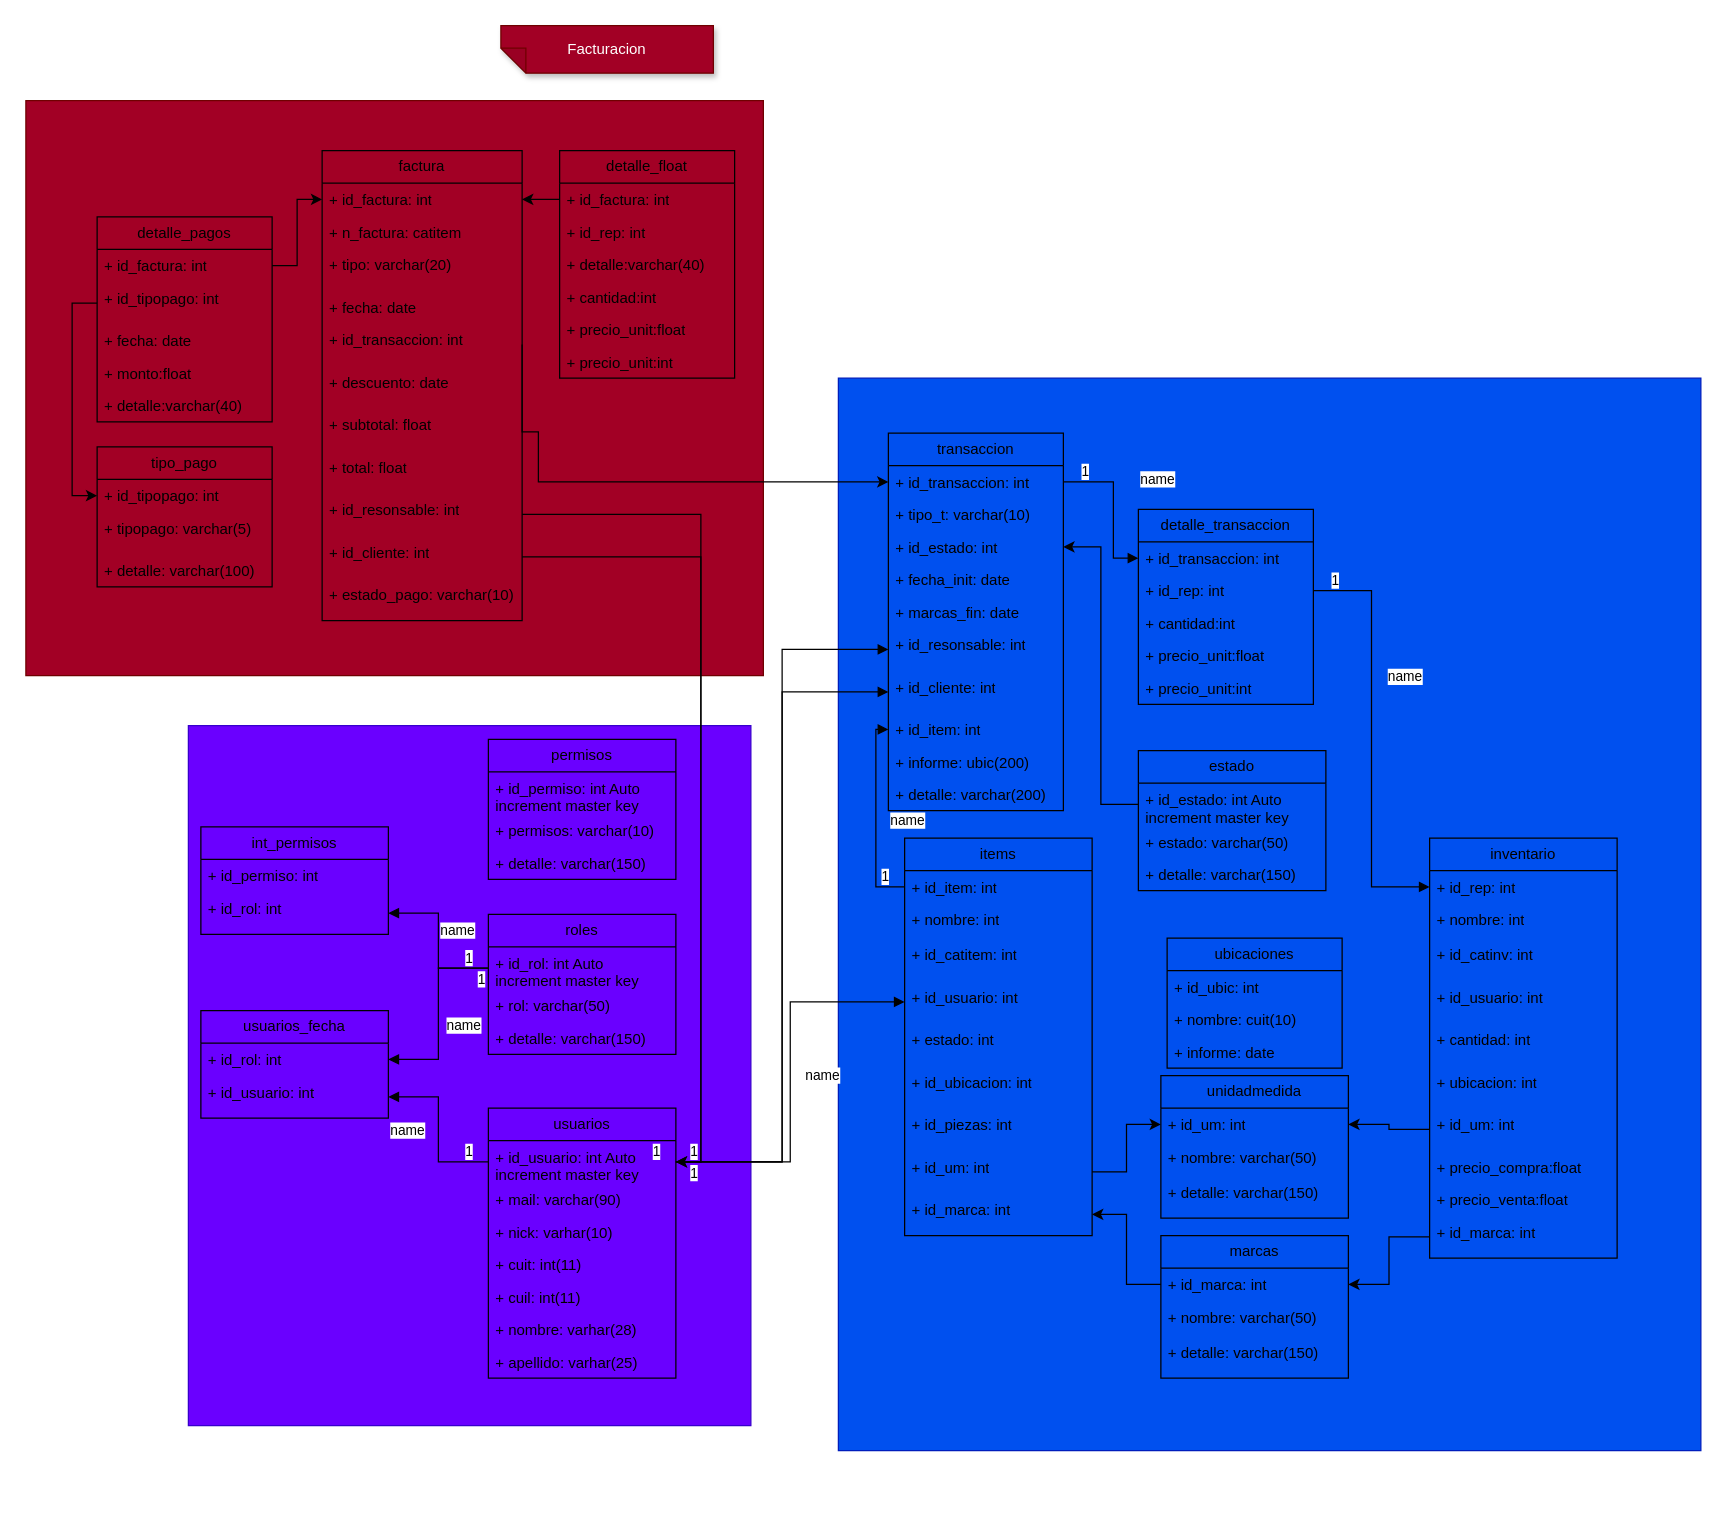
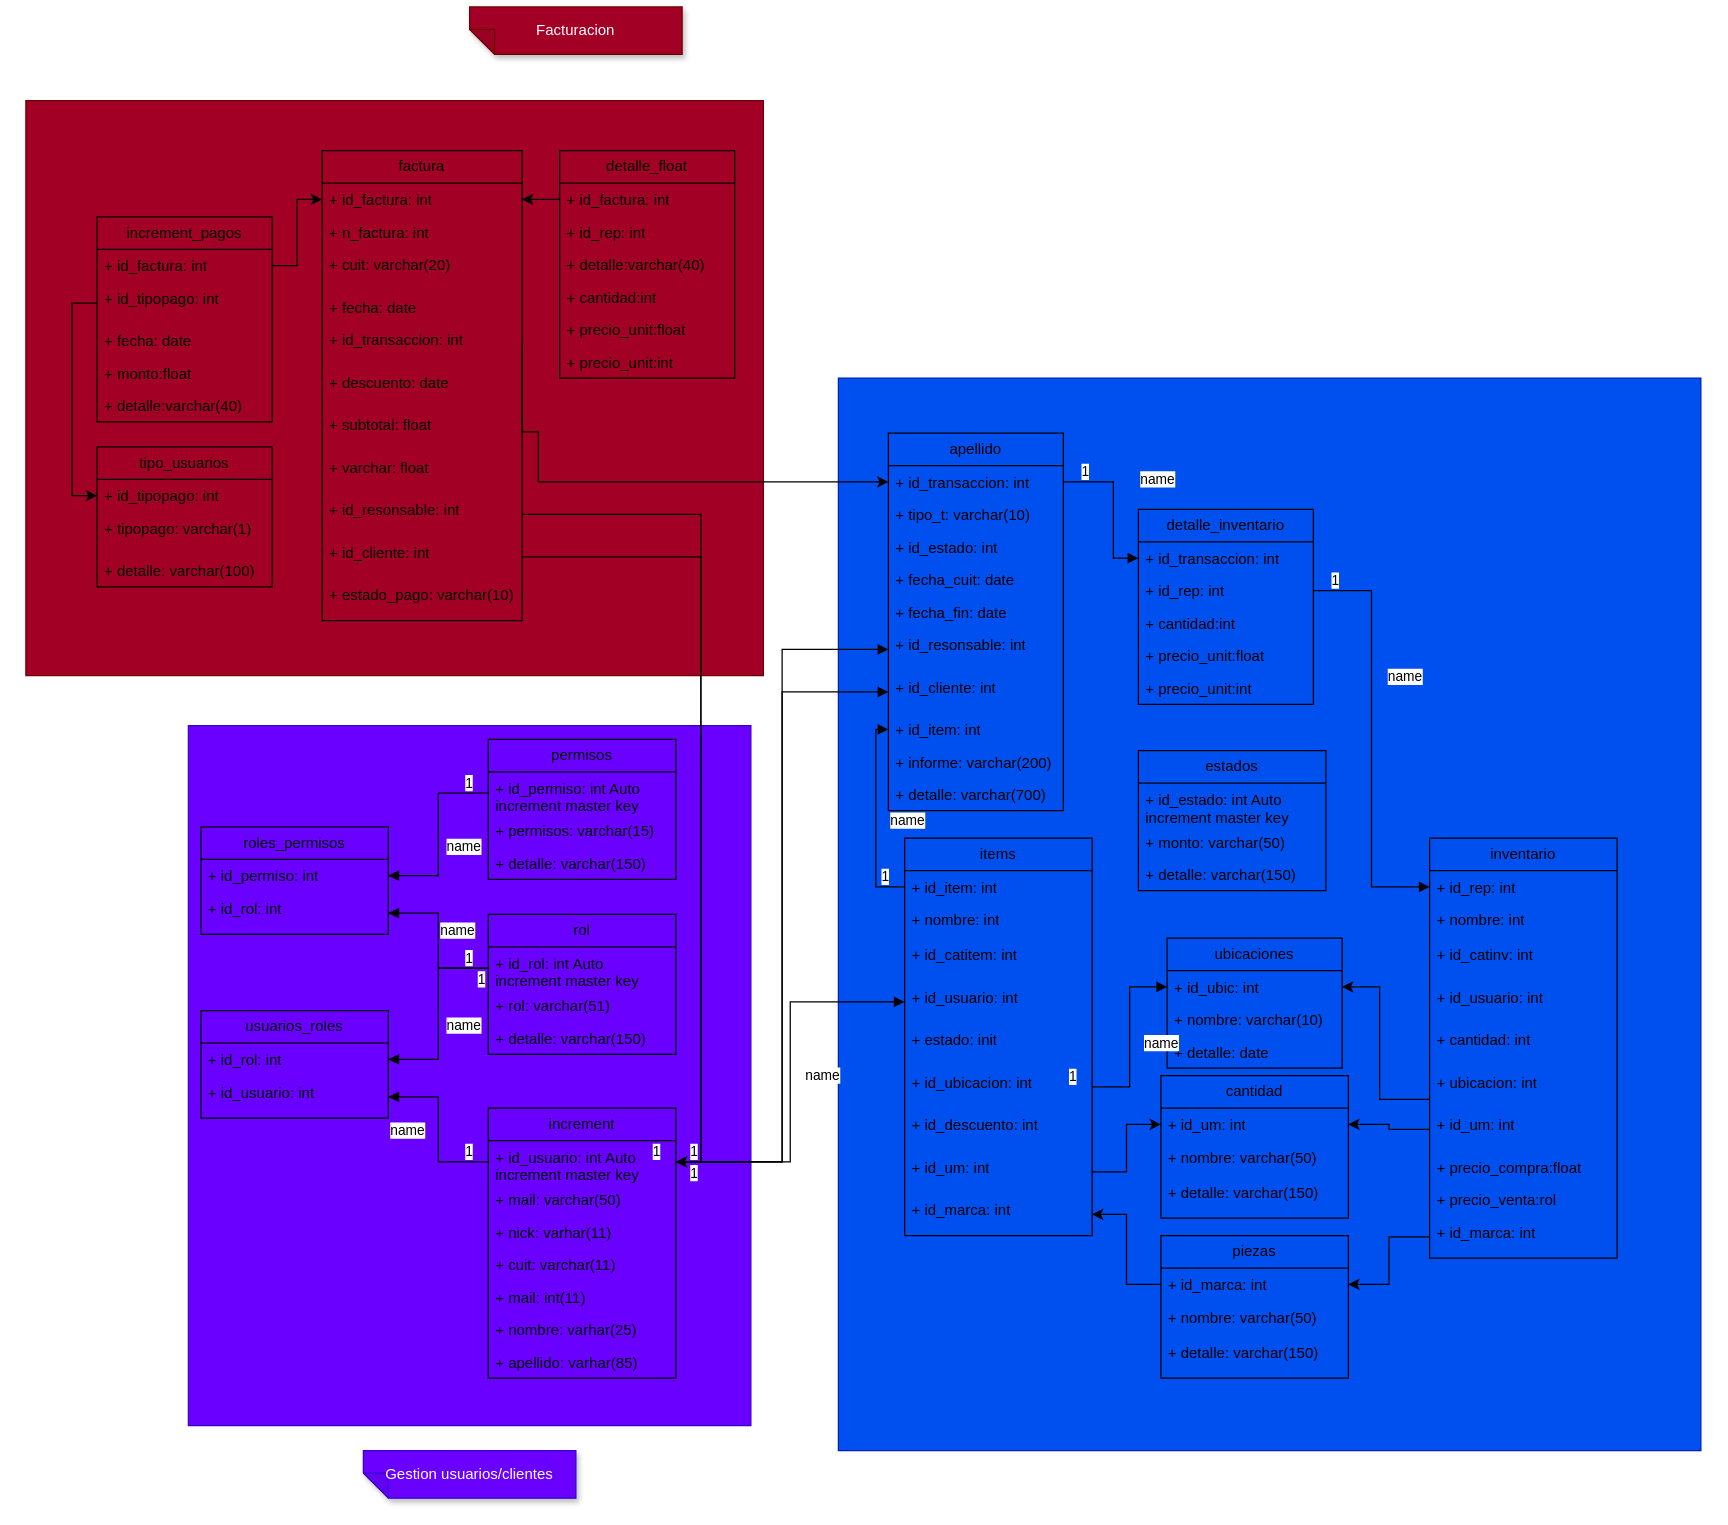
(607, 49) -> (576, 31)
(184, 233) -> (184, 233)
(406, 233) -> (389, 233)
(401, 266) -> (401, 266)
(976, 449) -> (976, 449)
(184, 463) -> (184, 463)
(378, 468) -> (389, 468)
(1226, 526) -> (1226, 526)
(186, 539) -> (186, 539)
(961, 581) -> (963, 581)
(963, 613) -> (959, 613)
(1101, 680) -> none
(970, 763) -> (977, 772)
(1232, 767) -> (1232, 767)
(977, 805) -> (977, 805)
none -> (438, 828)
(583, 841) -> (583, 841)
(294, 843) -> (294, 843)
(1228, 843) -> (1224, 843)
(582, 931) -> (582, 931)
(563, 1007) -> (563, 1007)
(1242, 1021) -> (1256, 1030)
(294, 1027) -> (294, 1027)
(959, 1041) -> (961, 1041)
none -> (1129, 1042)
(1230, 1053) -> (1228, 1053)
none -> (1379, 1054)
(1254, 1092) -> (1254, 1092)
(582, 1124) -> (582, 1124)
(967, 1126) -> (982, 1126)
(566, 1201) -> (566, 1201)
(1513, 1201) -> (1505, 1201)
(563, 1233) -> (563, 1233)
(1254, 1252) -> (1254, 1252)
(549, 1266) -> (568, 1266)
(547, 1298) -> (547, 1298)
(574, 1331) -> (574, 1331)
(576, 1363) -> (576, 1363)
none -> (469, 1474)
